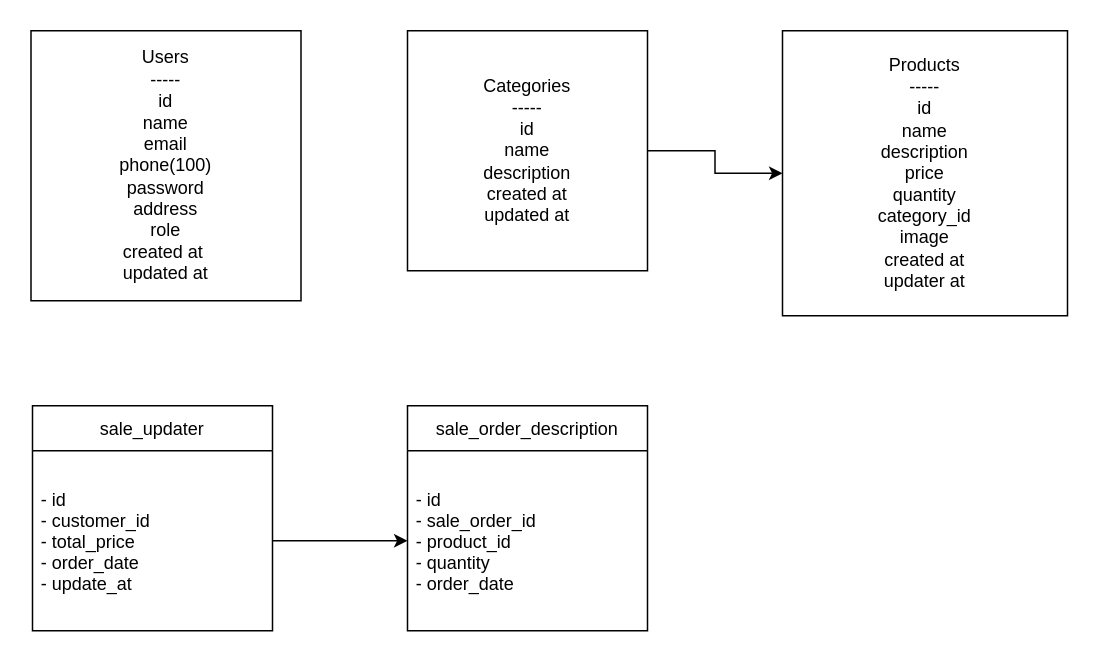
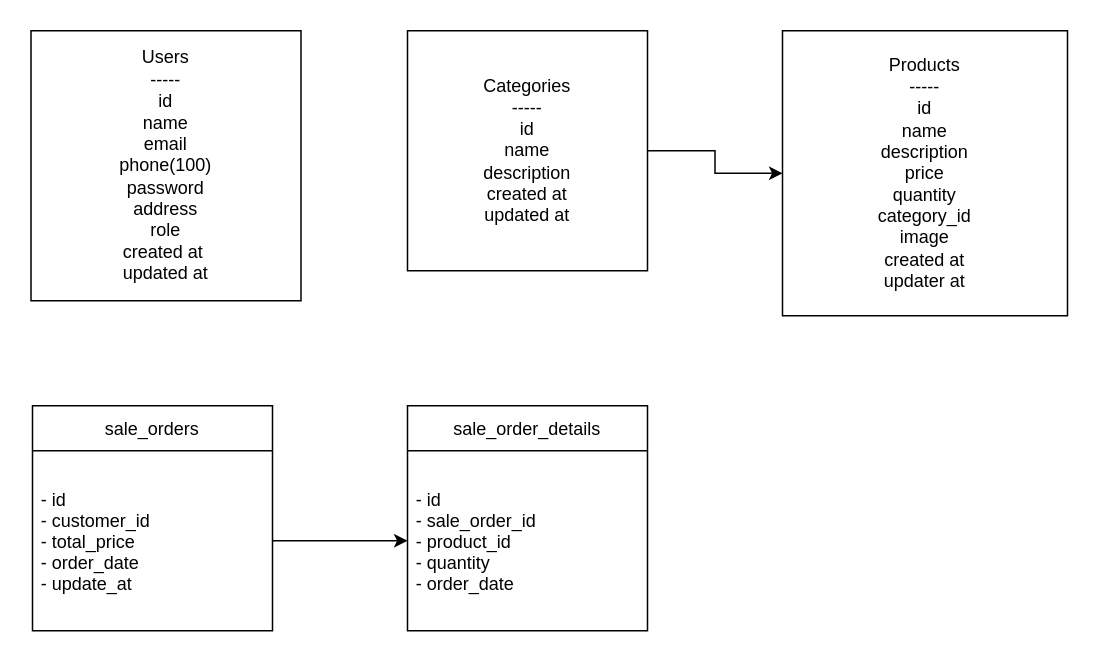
(152, 429) -> (152, 429)
(527, 429) -> (527, 429)
